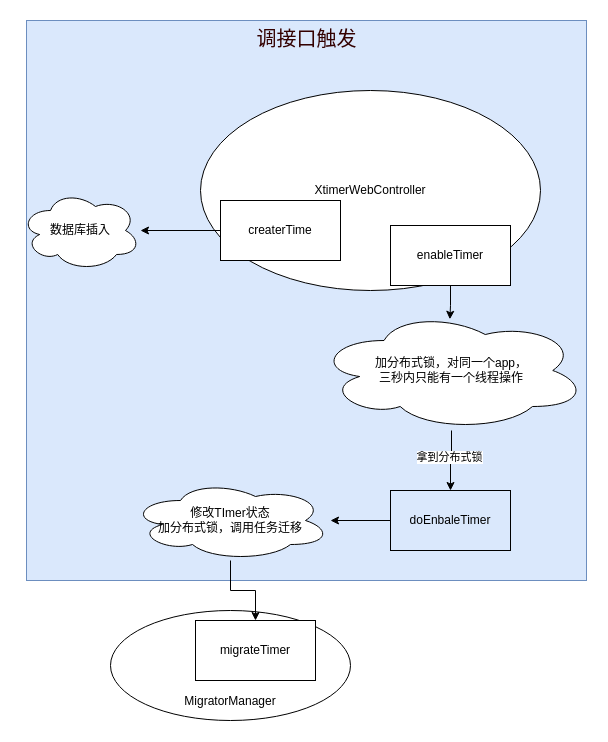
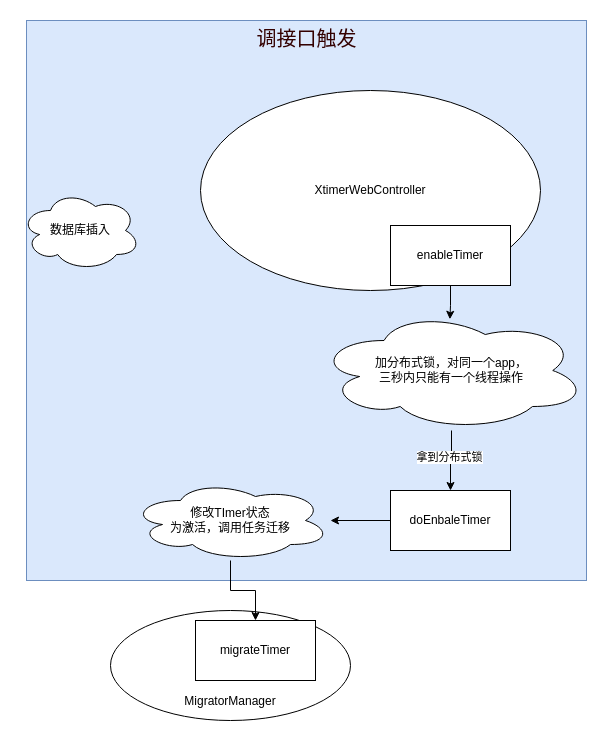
(184, 231) -> none
(281, 231) -> none
(231, 521) -> (231, 521)
(451, 521) -> (451, 521)
